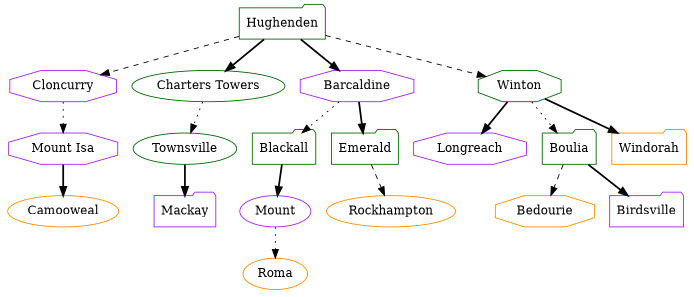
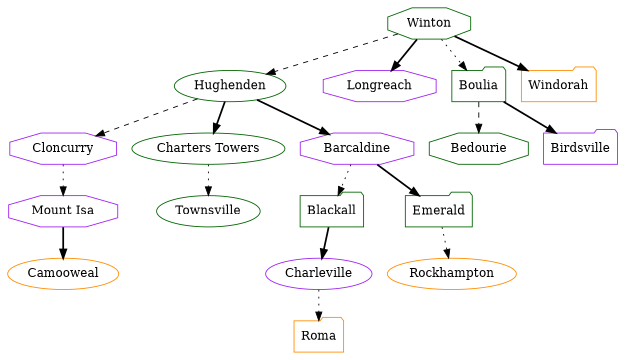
(282, 23) -> (230, 86)
(401, 55) -> (336, 53)
(376, 176) -> (444, 238)
(185, 211) -> none
(275, 211) -> (319, 274)
(545, 211) -> (479, 149)
(275, 274) -> (319, 336)
